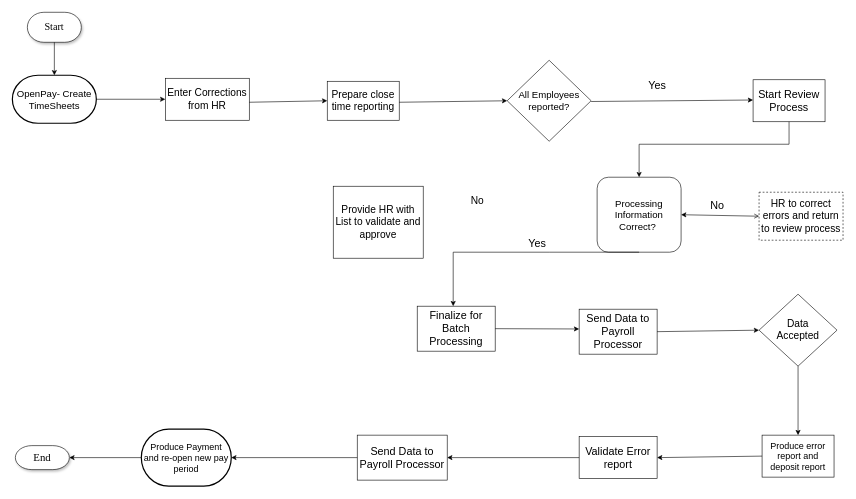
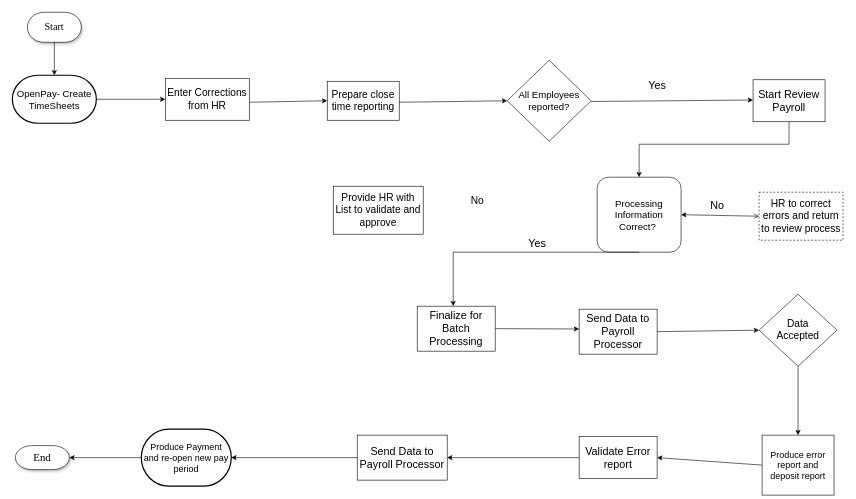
(789, 101) -> (789, 101)
(378, 222) -> (378, 210)
(798, 456) -> (798, 465)
